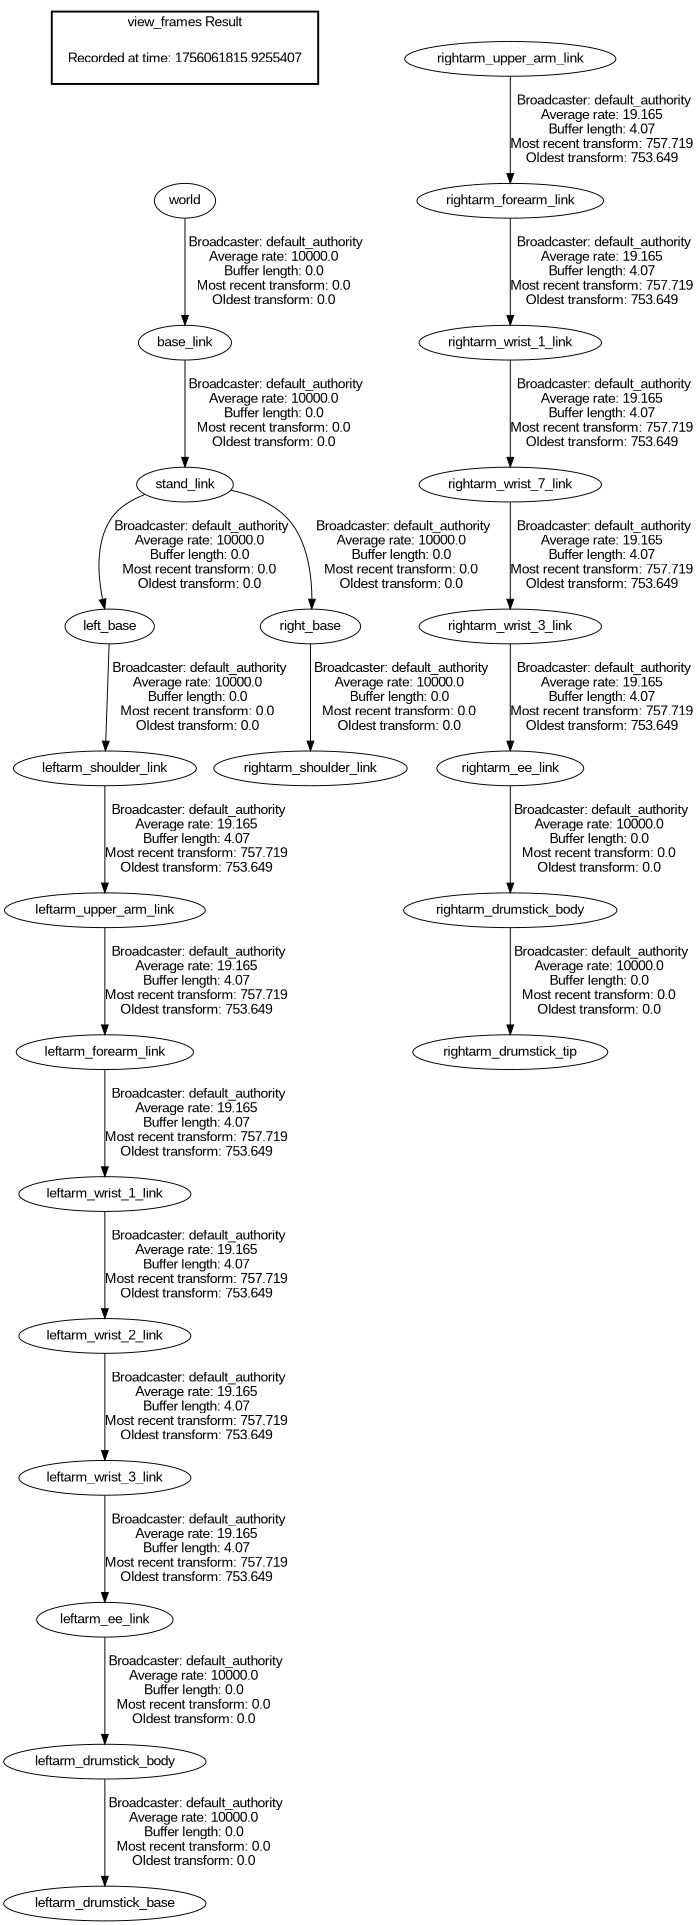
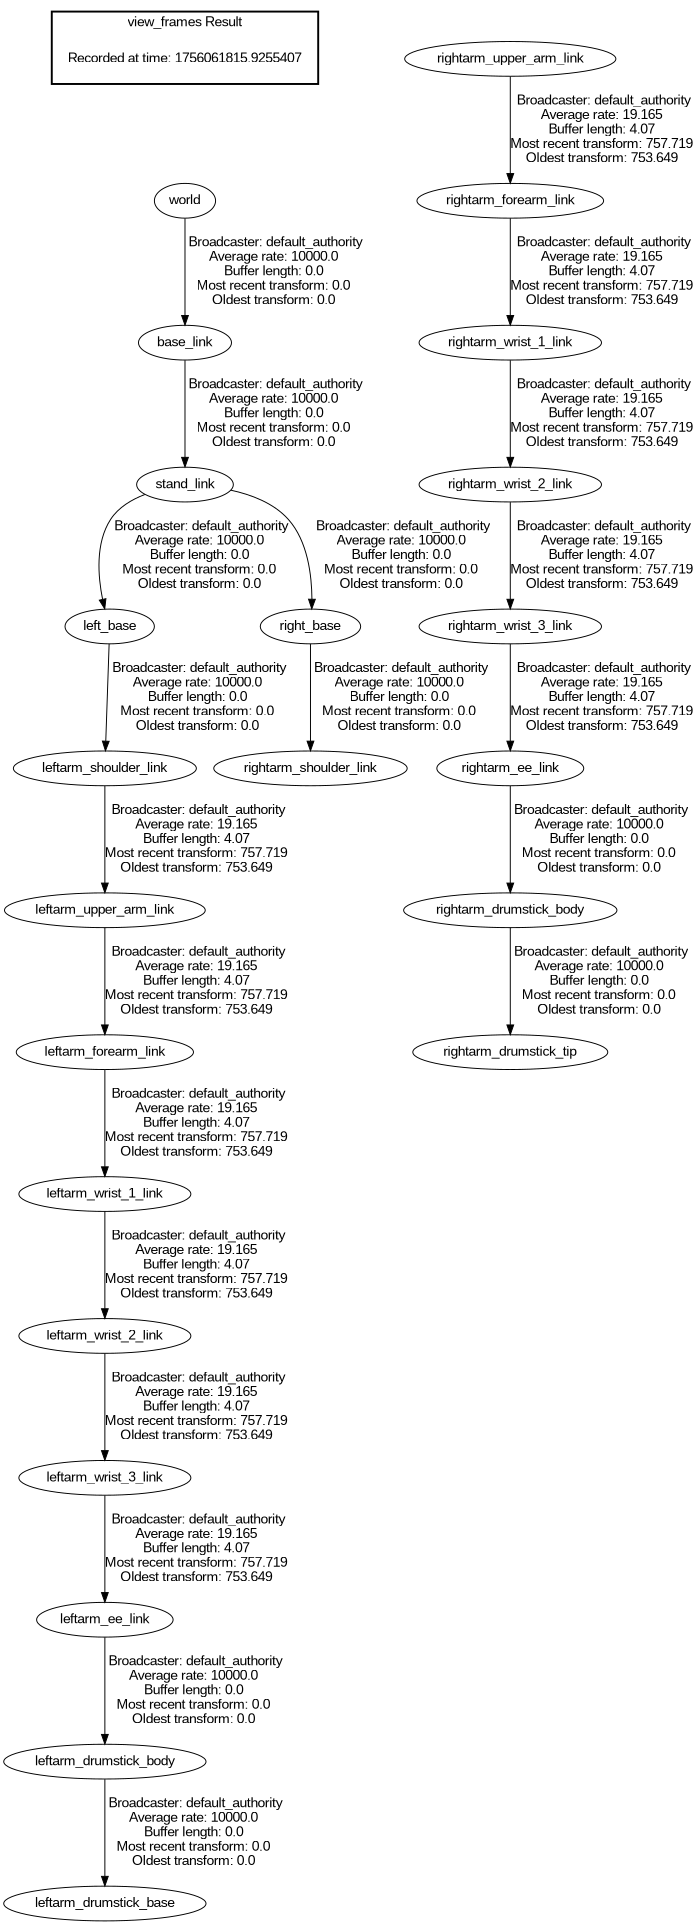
(510, 485) -> (510, 485)
